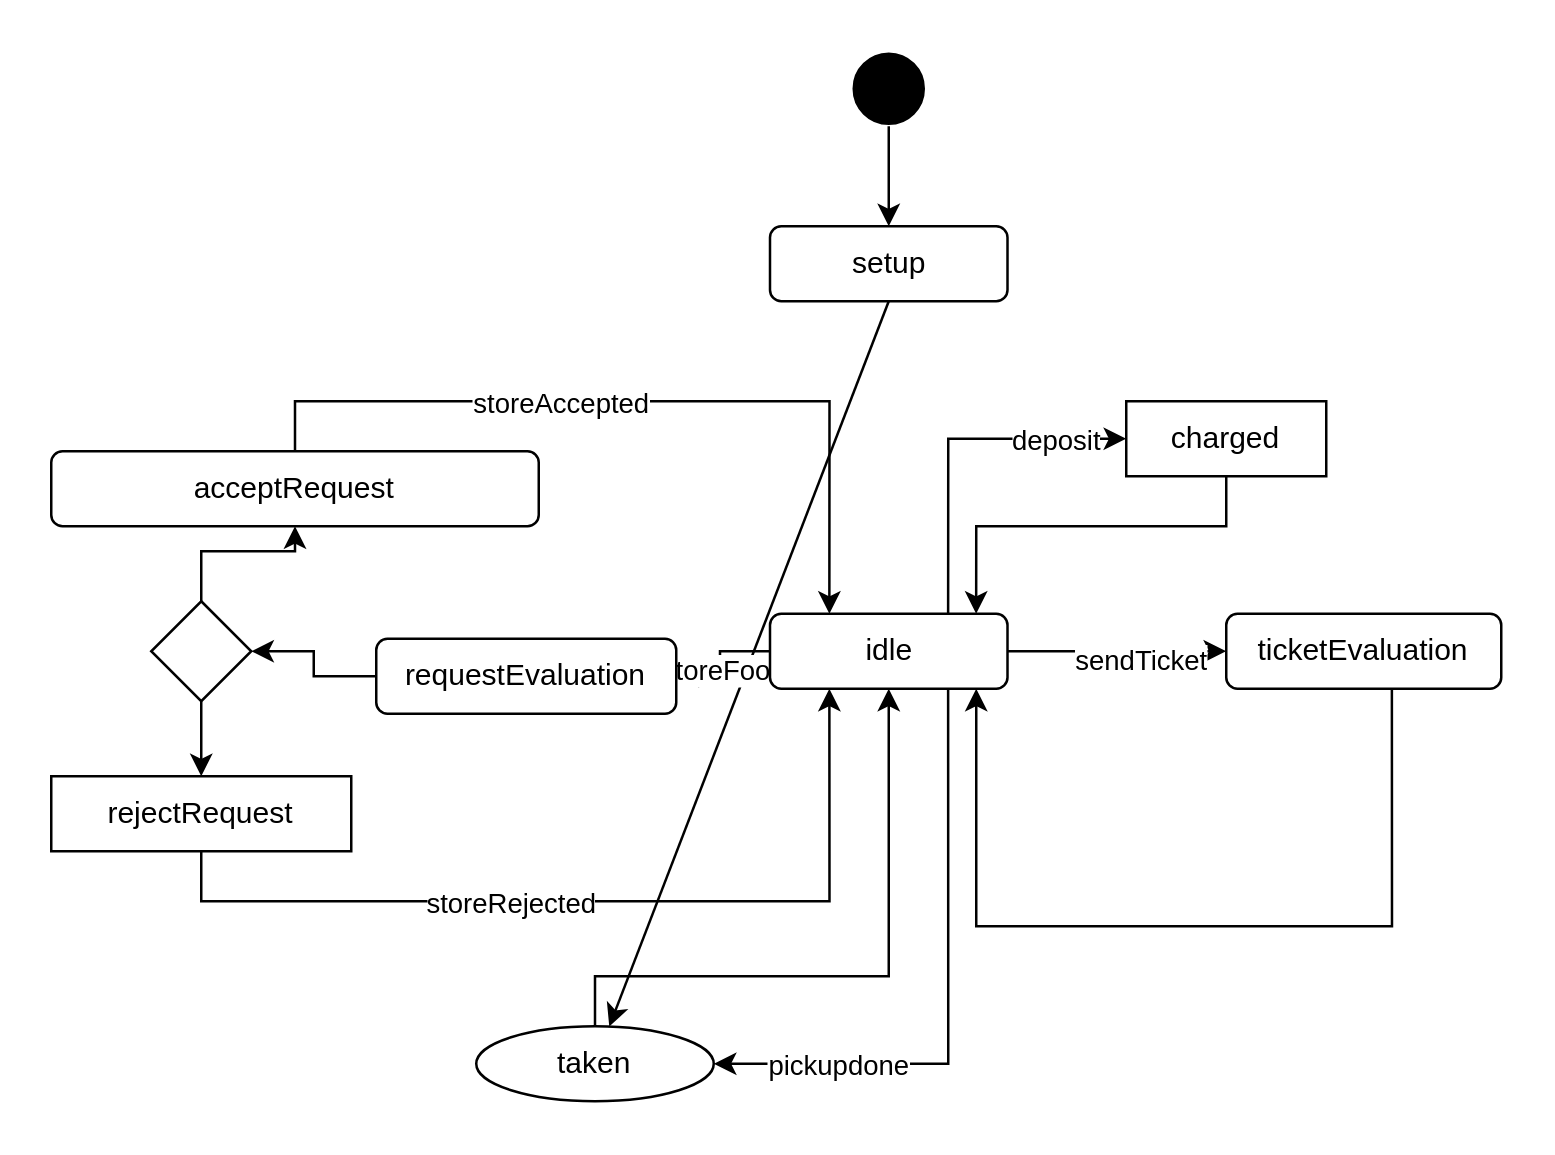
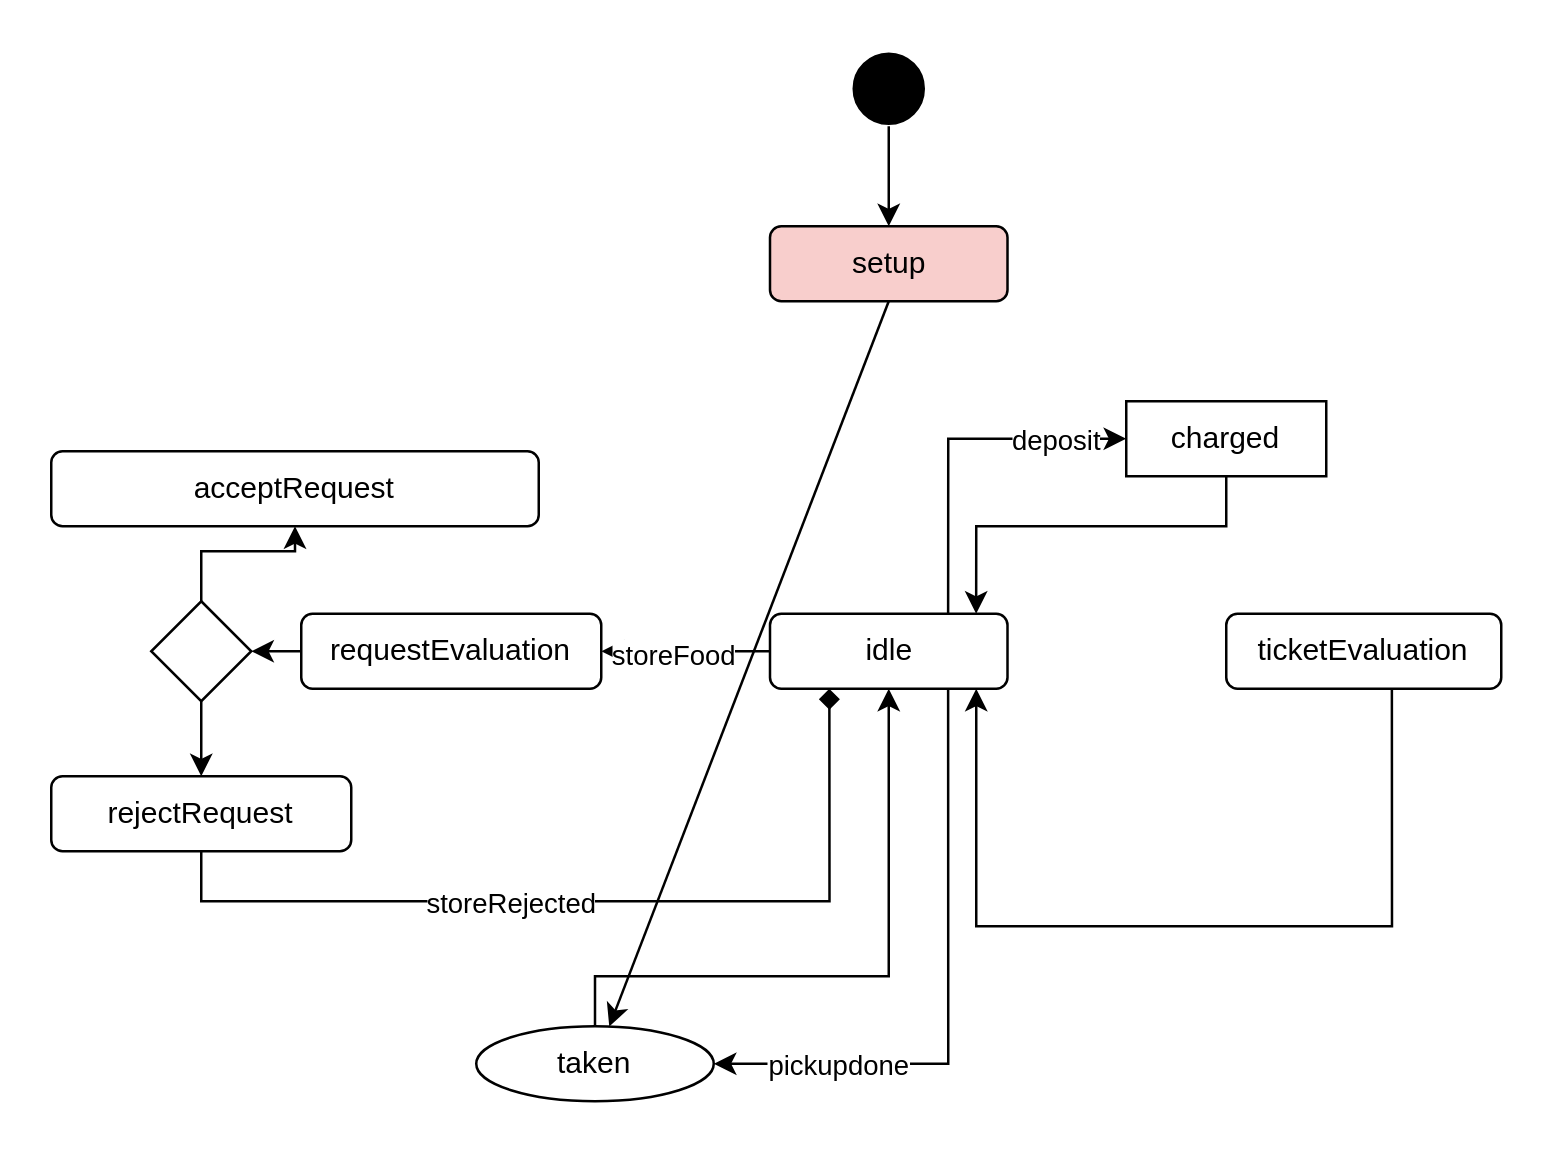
(889, 264) -> (889, 264)
(558, 401) -> none
(1042, 651) -> none
(526, 676) -> (451, 651)
(829, 707) -> (829, 709)
(201, 814) -> (201, 814)
